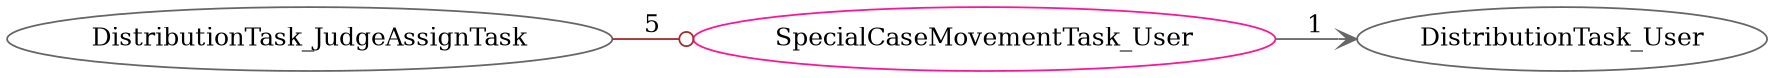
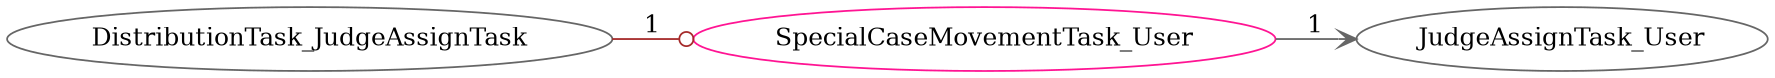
(653, 26) -> (653, 26)
(1562, 39) -> (1562, 39)
